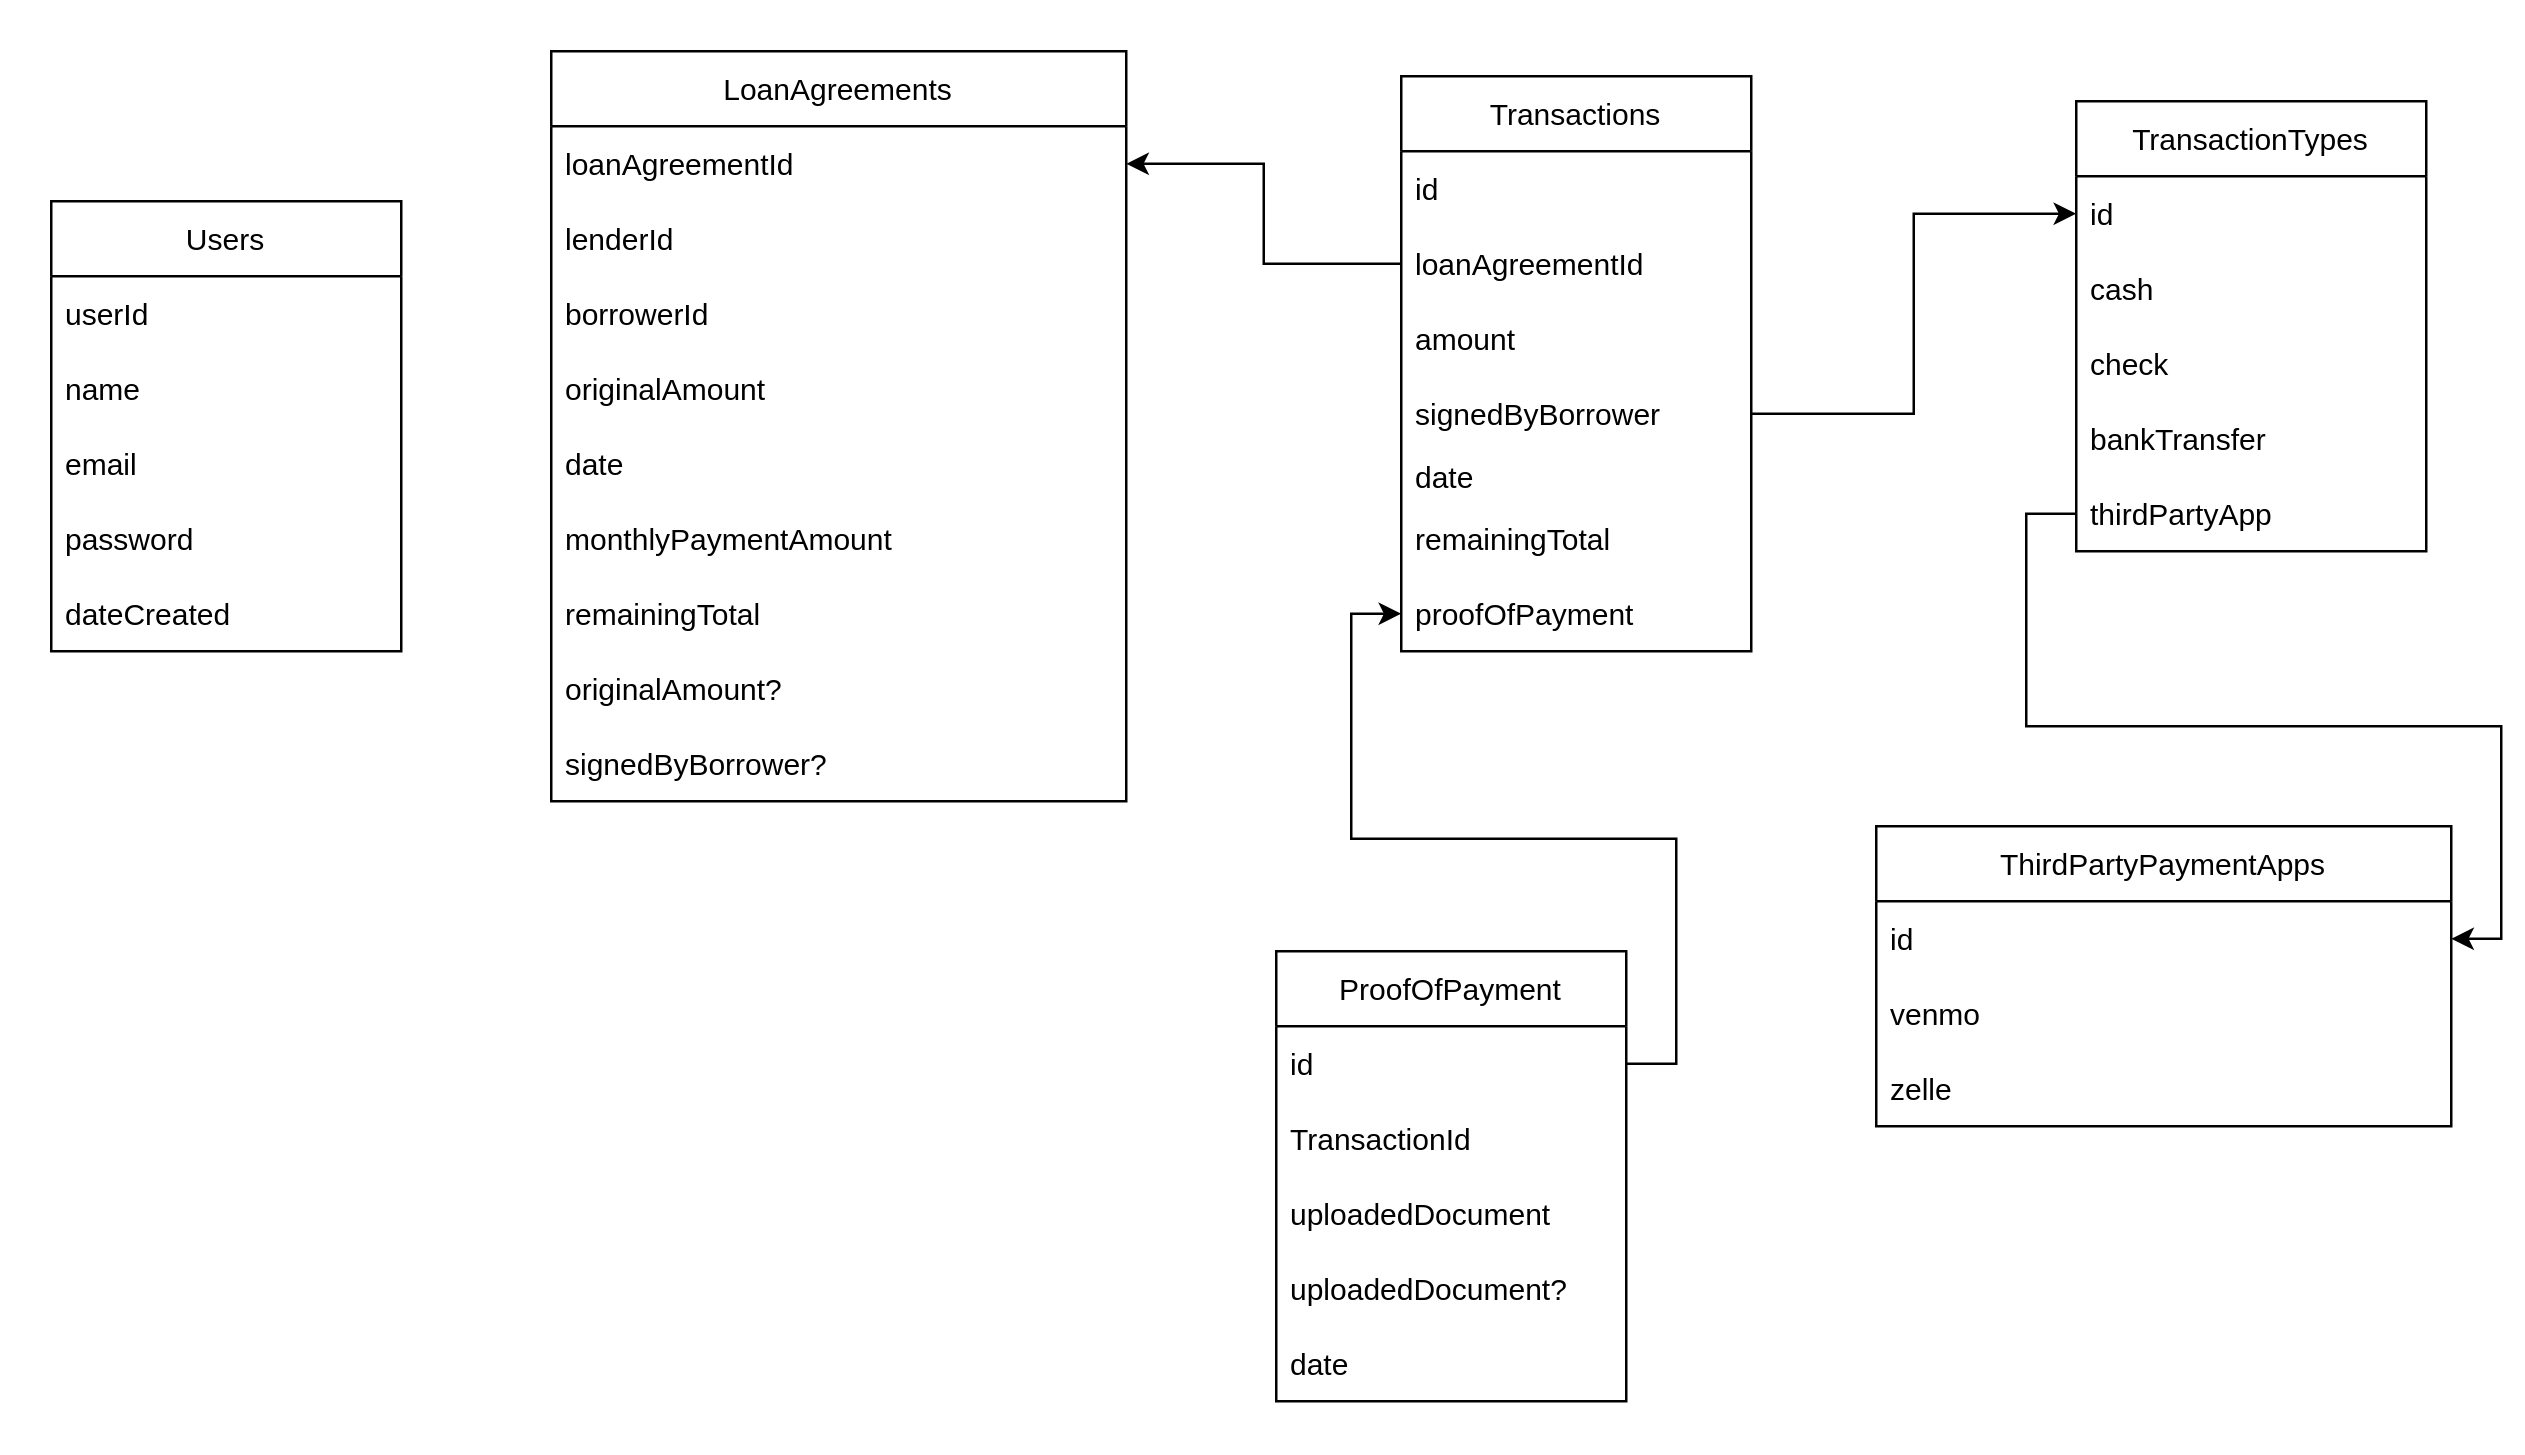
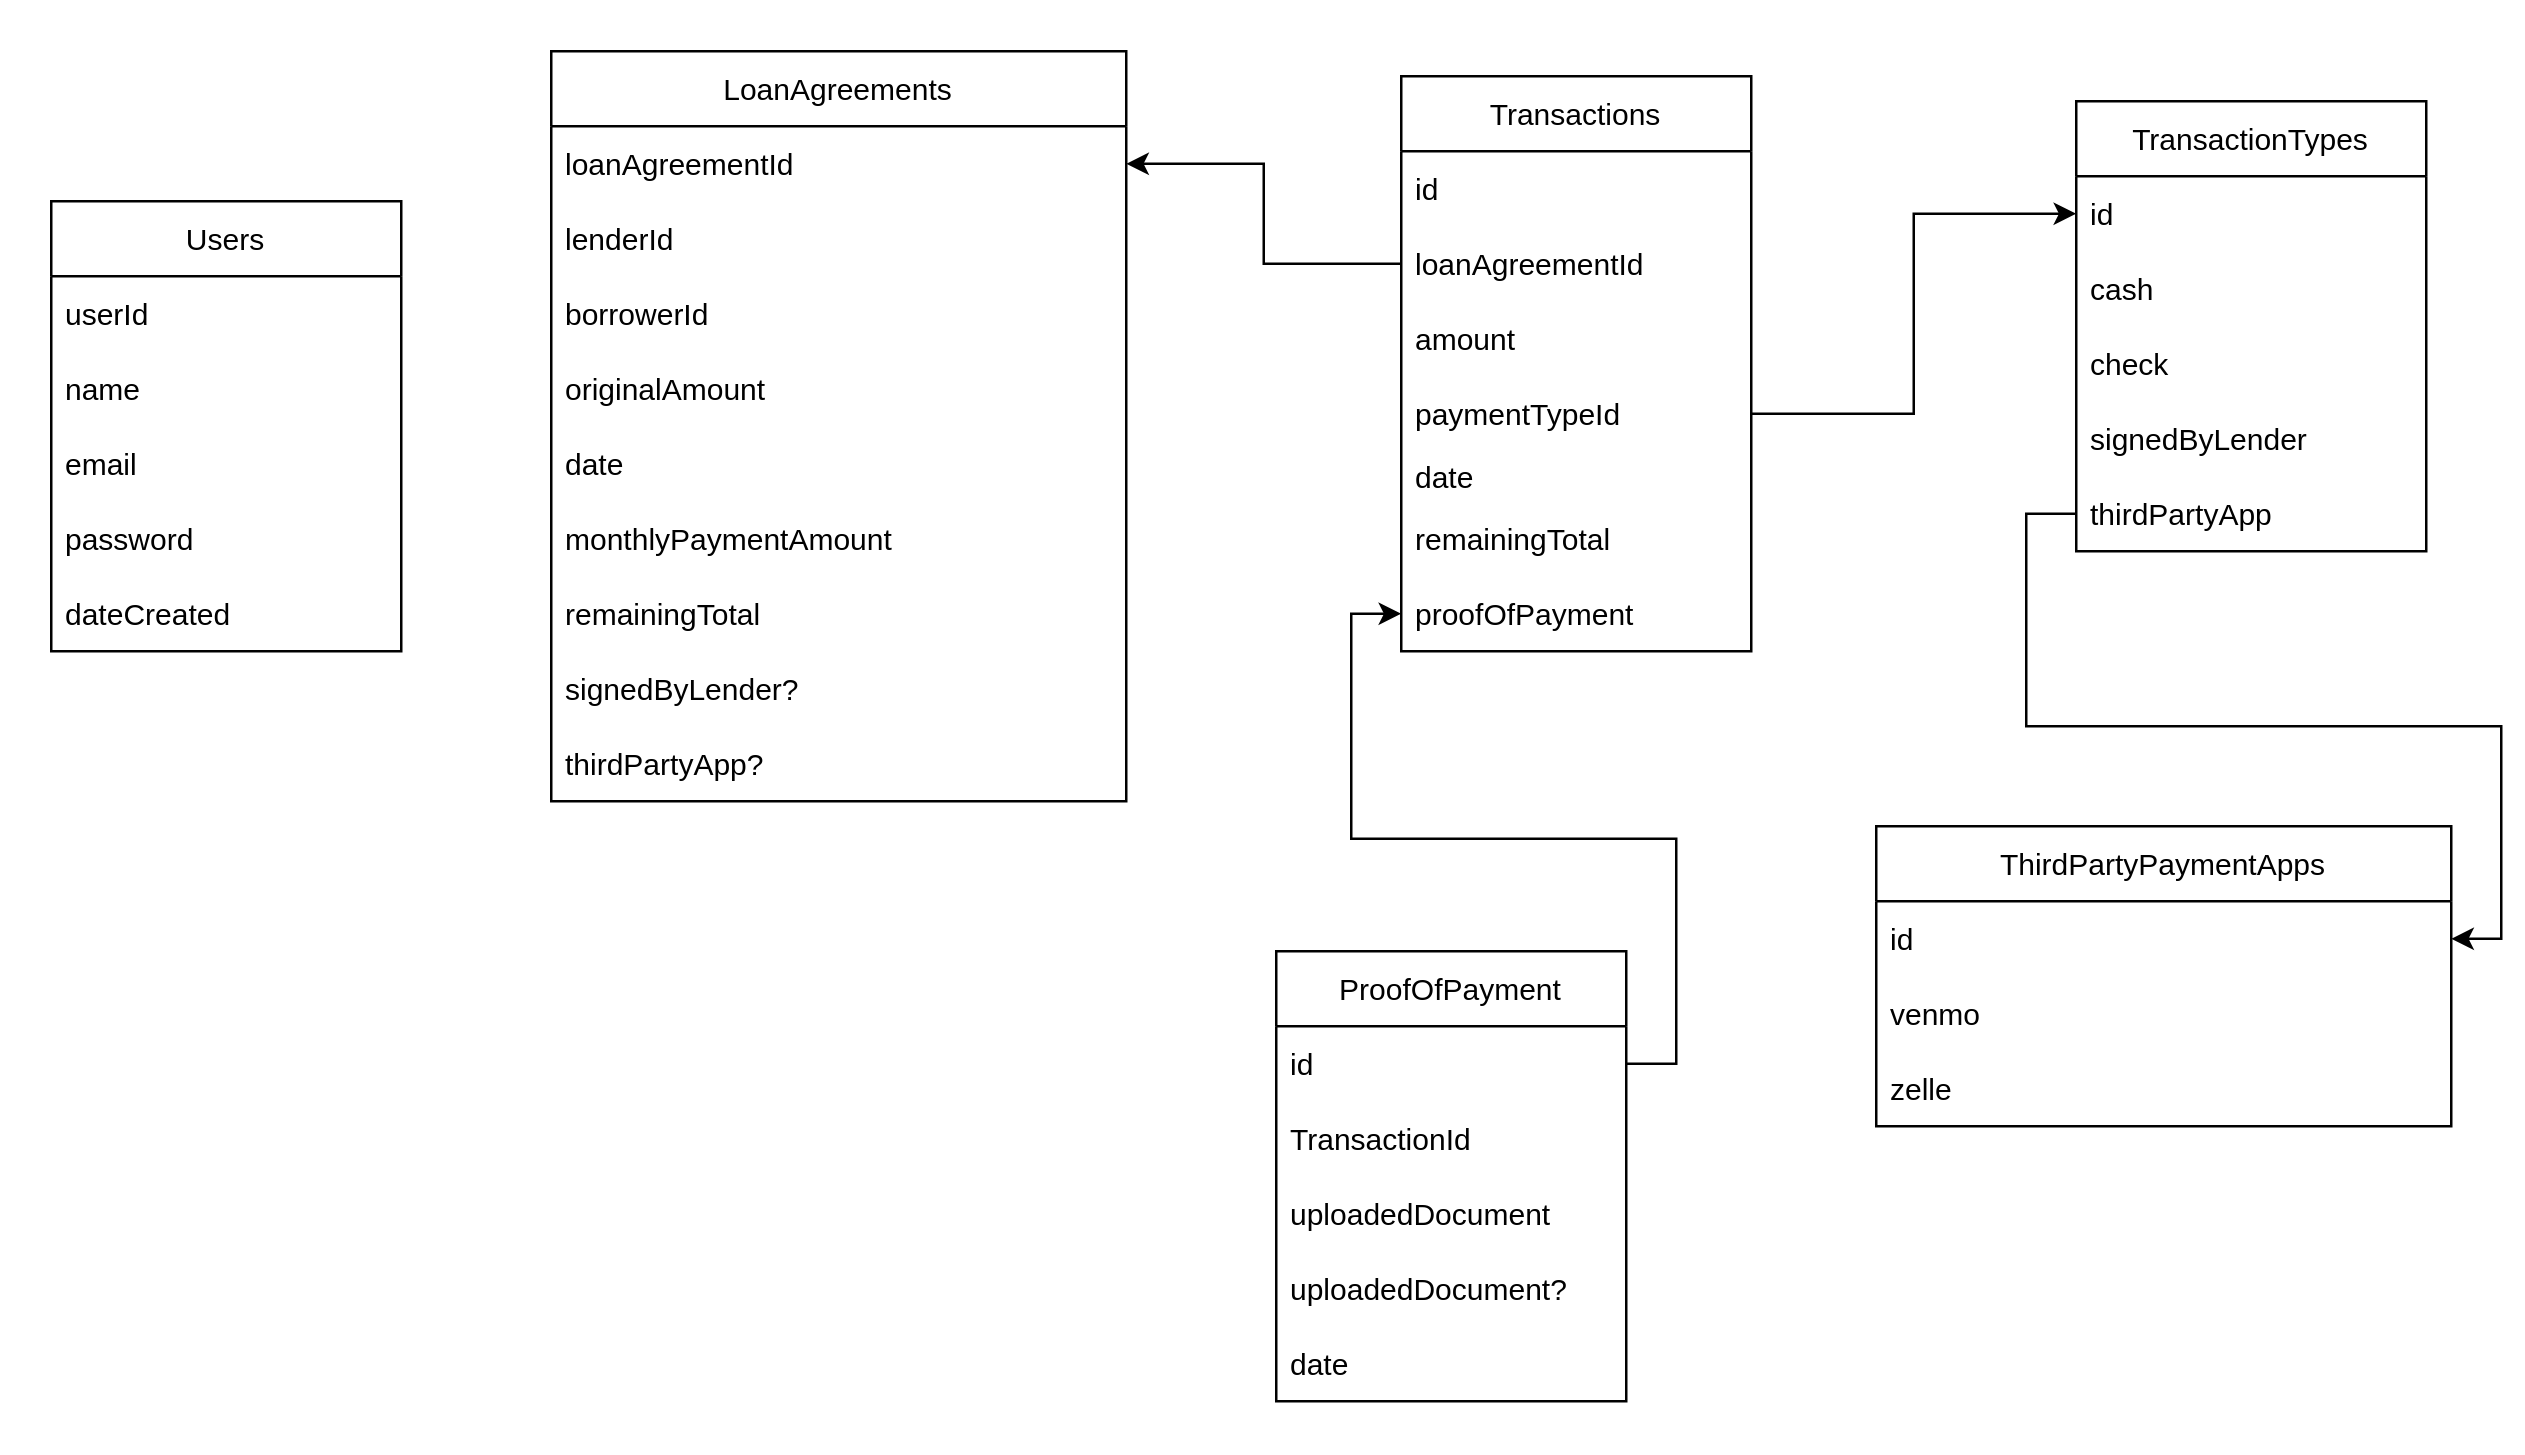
(1546, 415) -> (1524, 415)
(2191, 440) -> (2204, 440)
(679, 690) -> (687, 690)
(704, 765) -> (679, 765)
